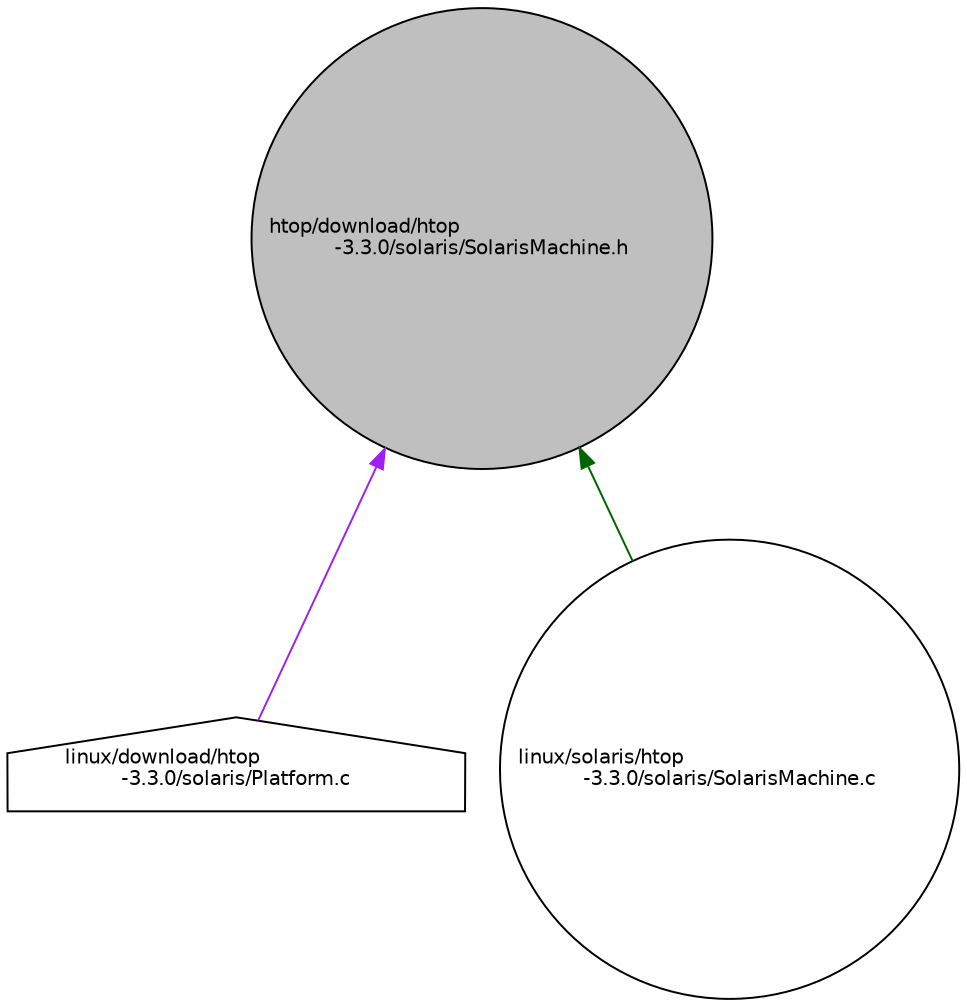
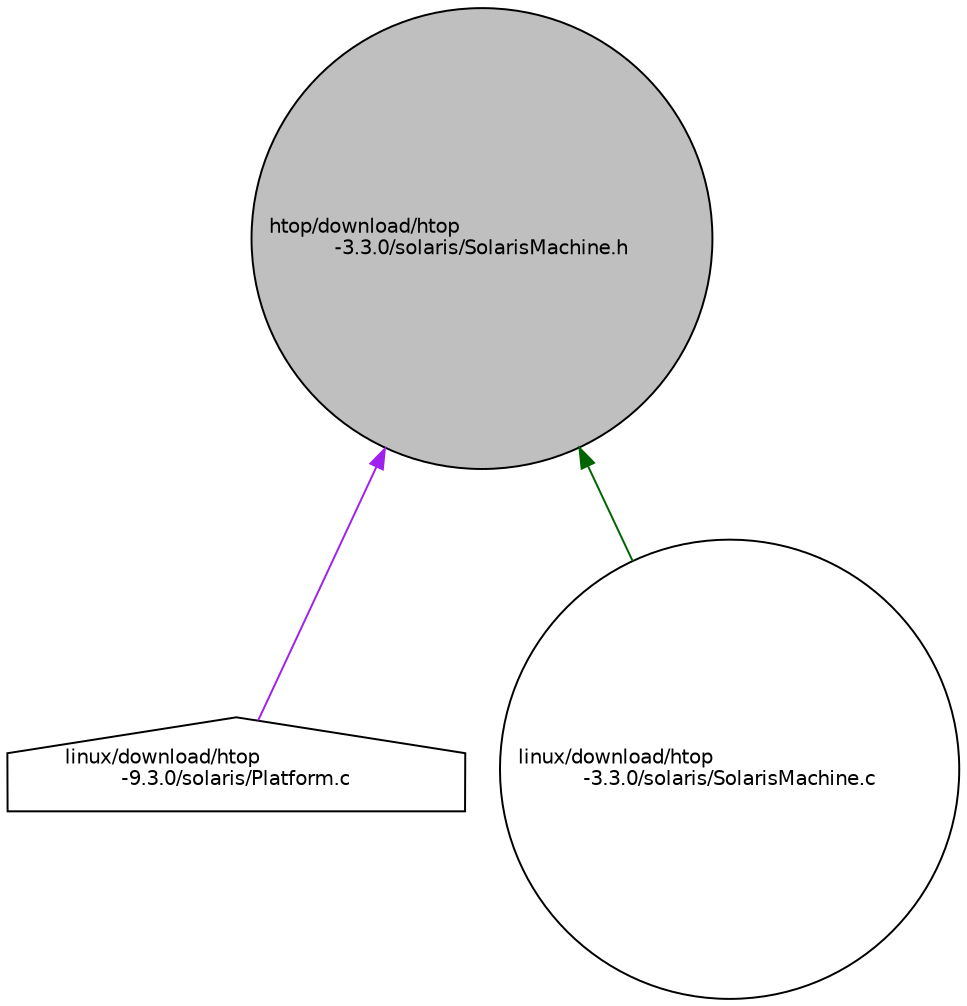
(236, 769) -> (236, 769)
(730, 769) -> (730, 769)
